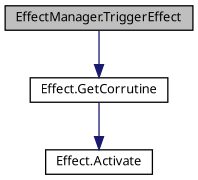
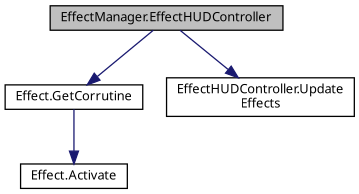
(99, 18) -> (167, 18)
none -> (260, 97)
